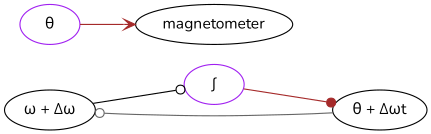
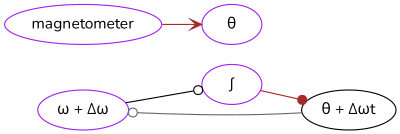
(102, 24) -> (176, 24)
(214, 24) -> (83, 24)
(50, 110) -> (83, 110)
